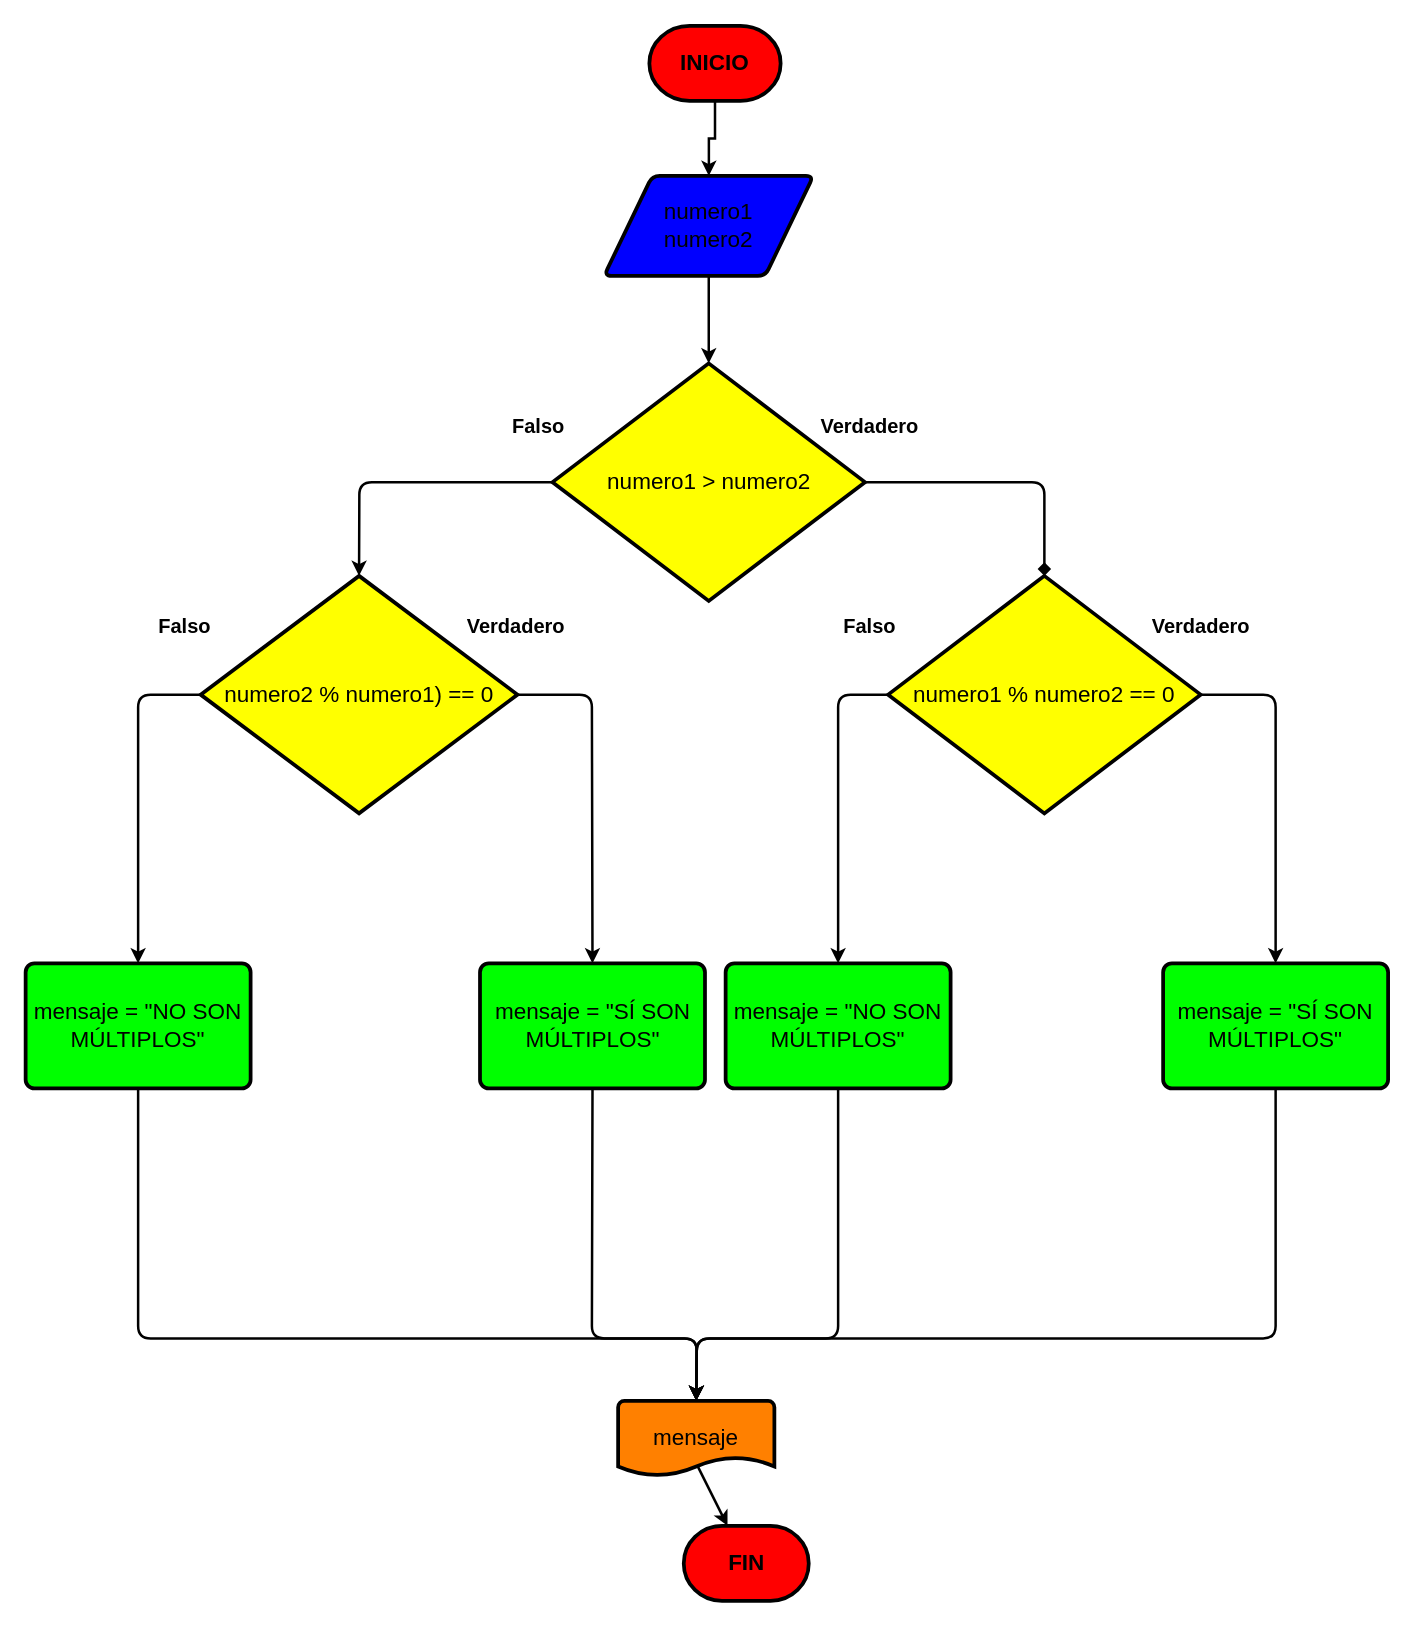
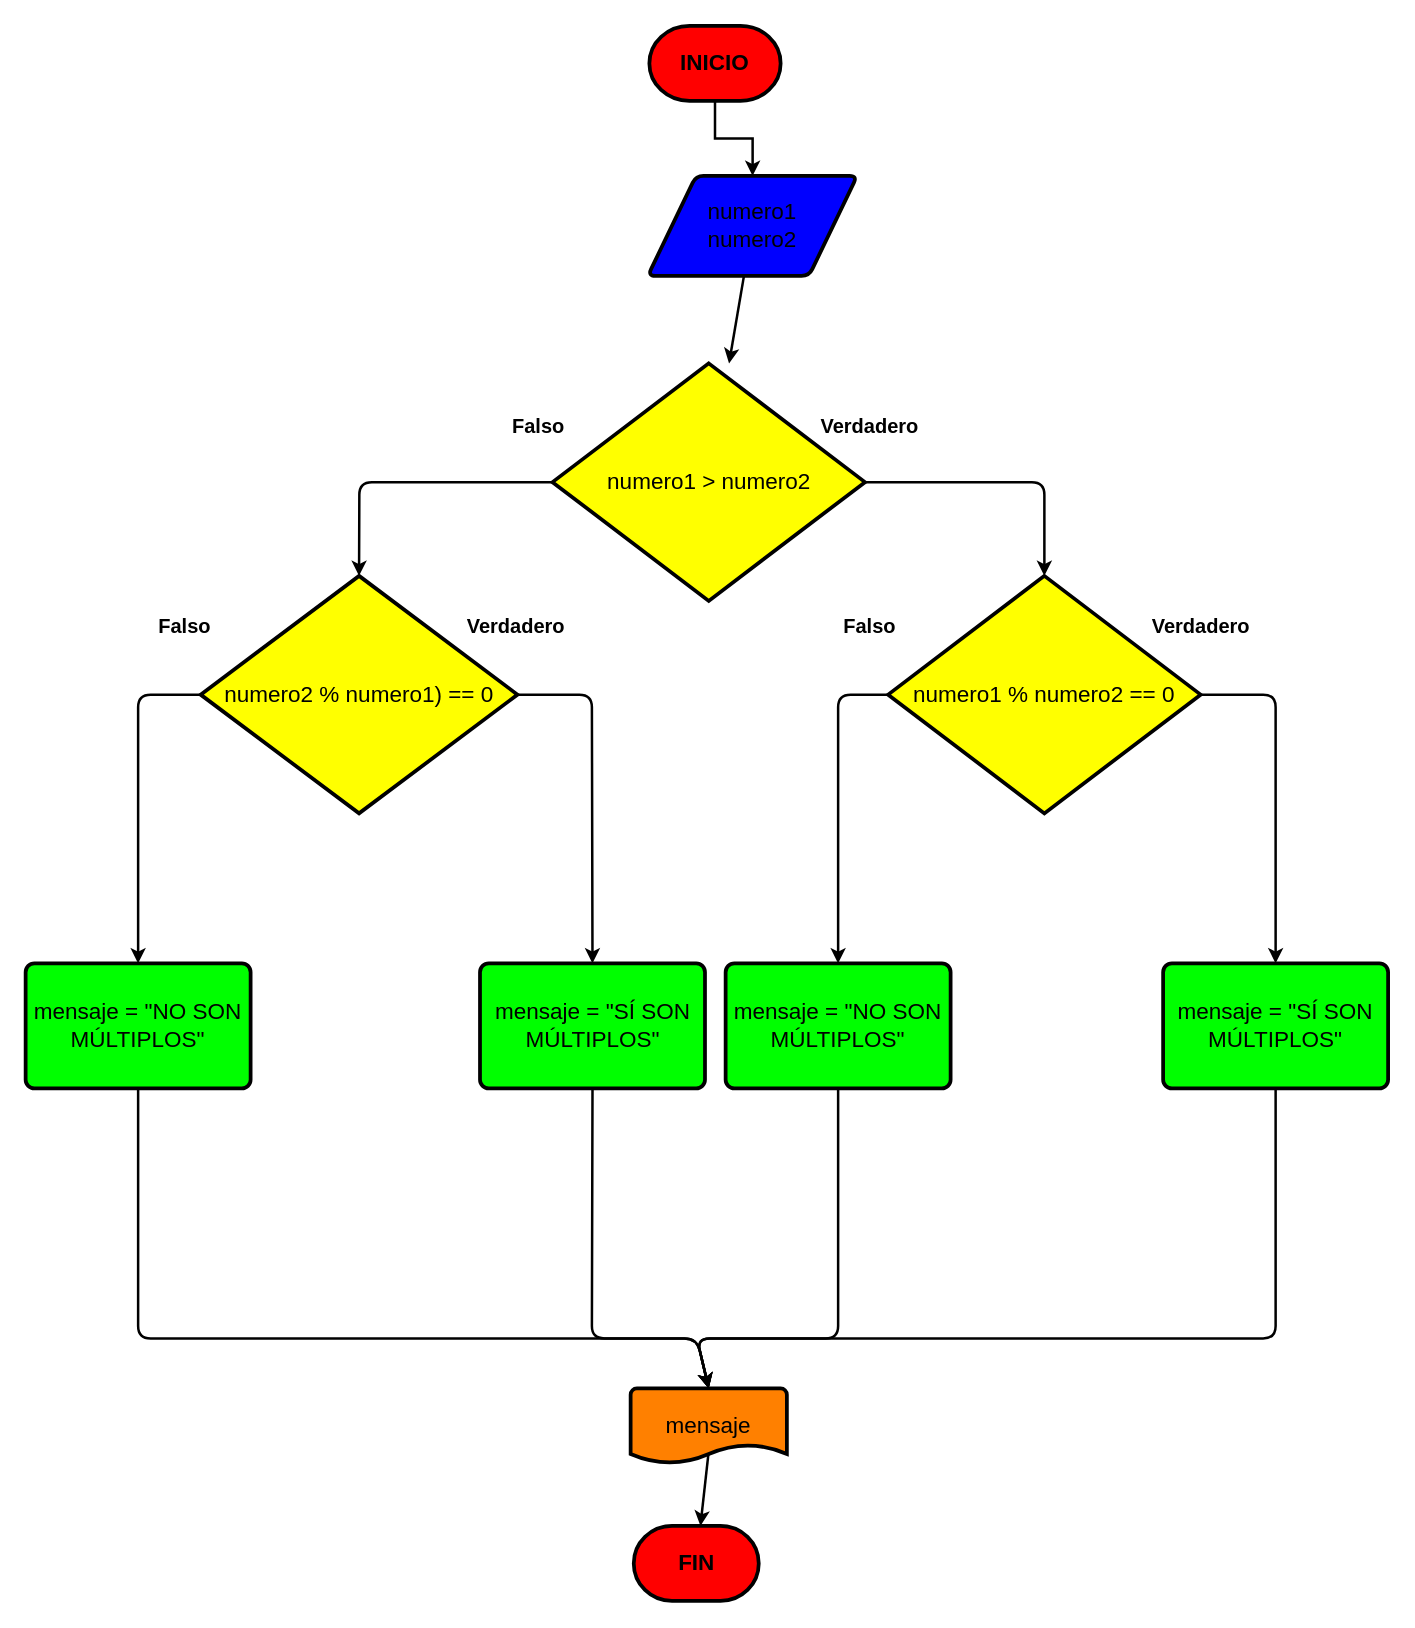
(709, 226) -> (753, 226)
(1044, 562) -> (1044, 563)
(696, 1438) -> (709, 1426)
(746, 1563) -> (696, 1563)
